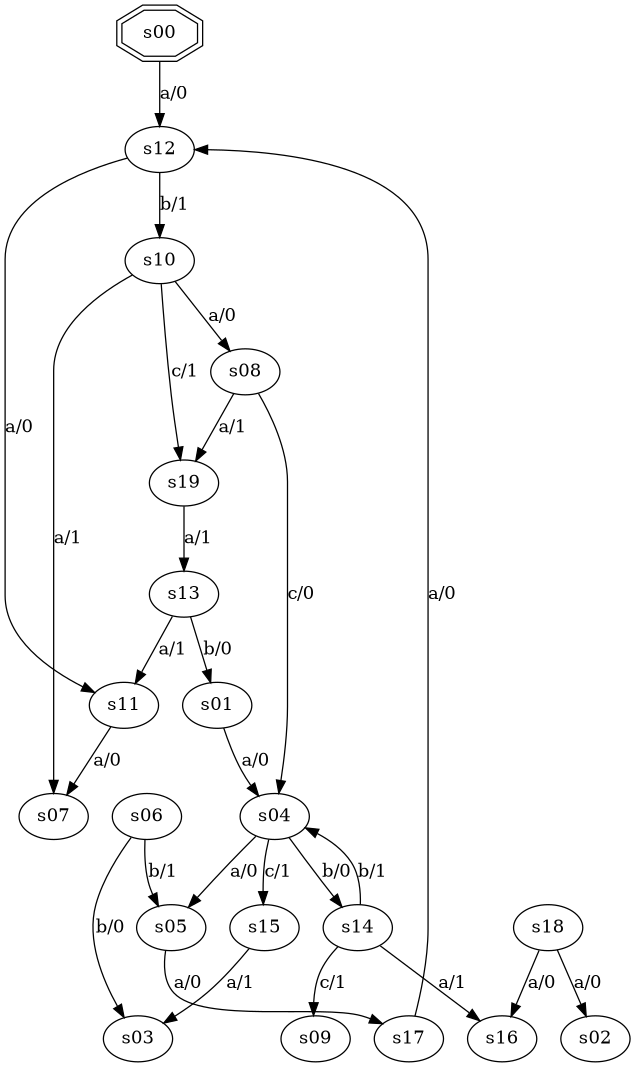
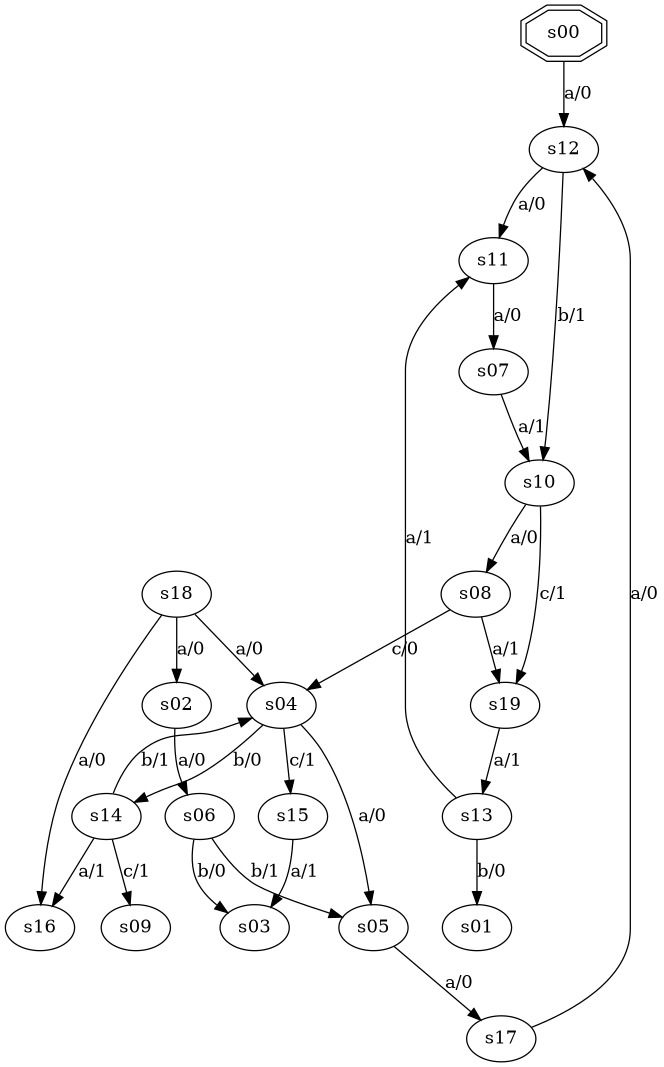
(54, 511) -> (512, 422)
none -> (176, 756)
(235, 758) -> (225, 645)
